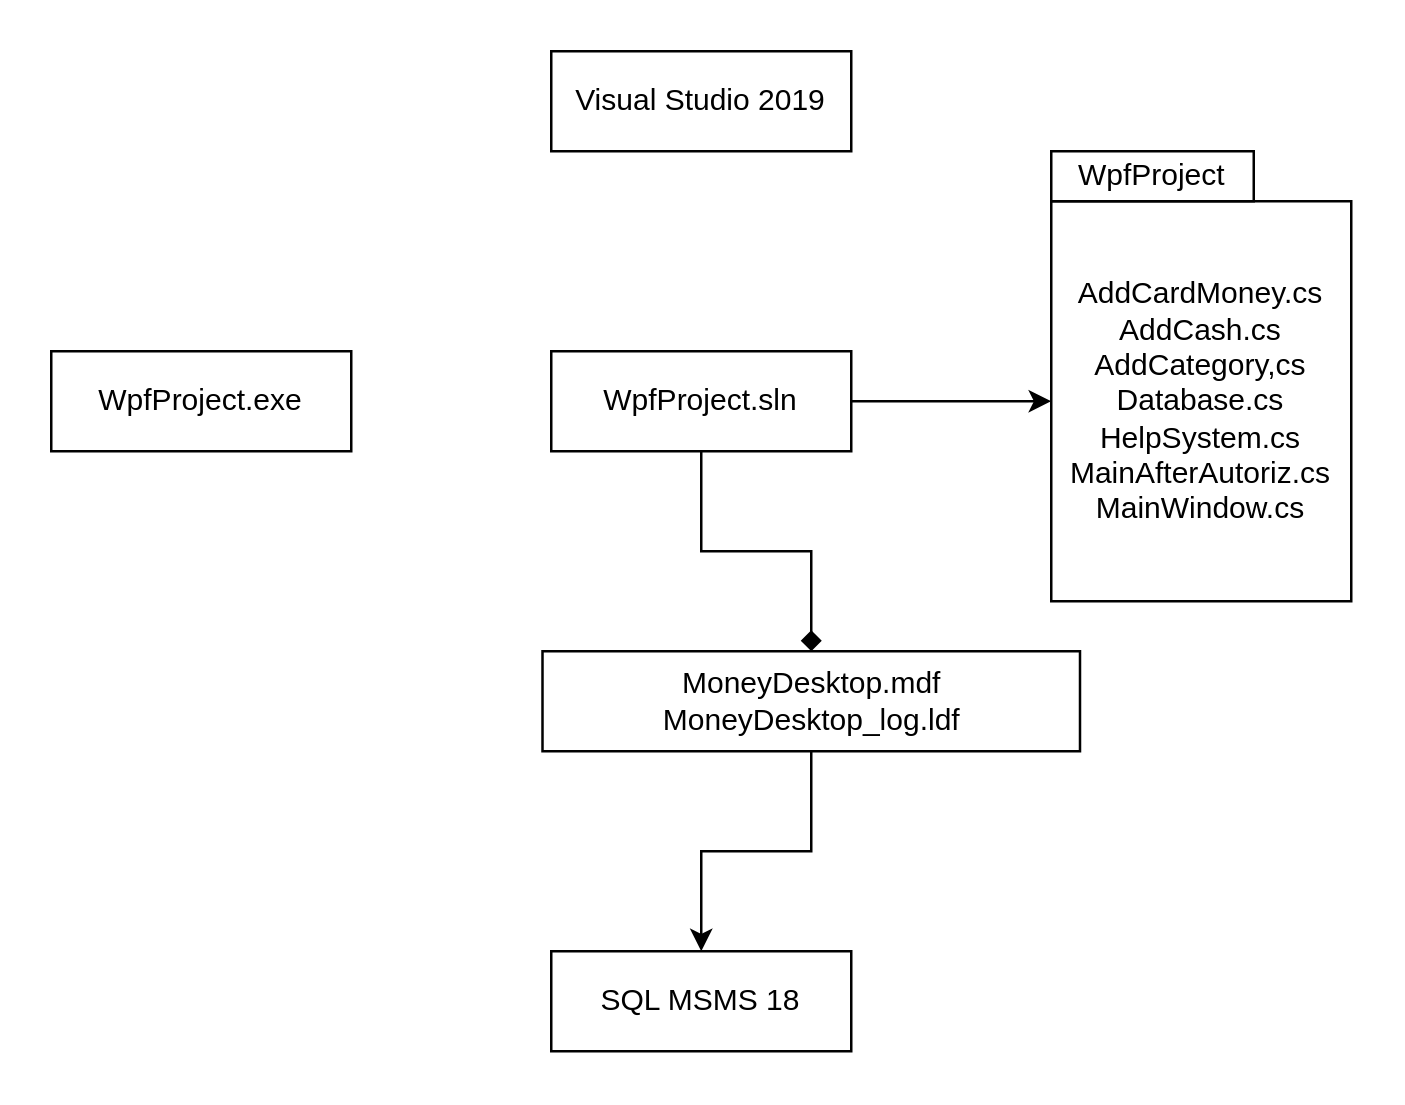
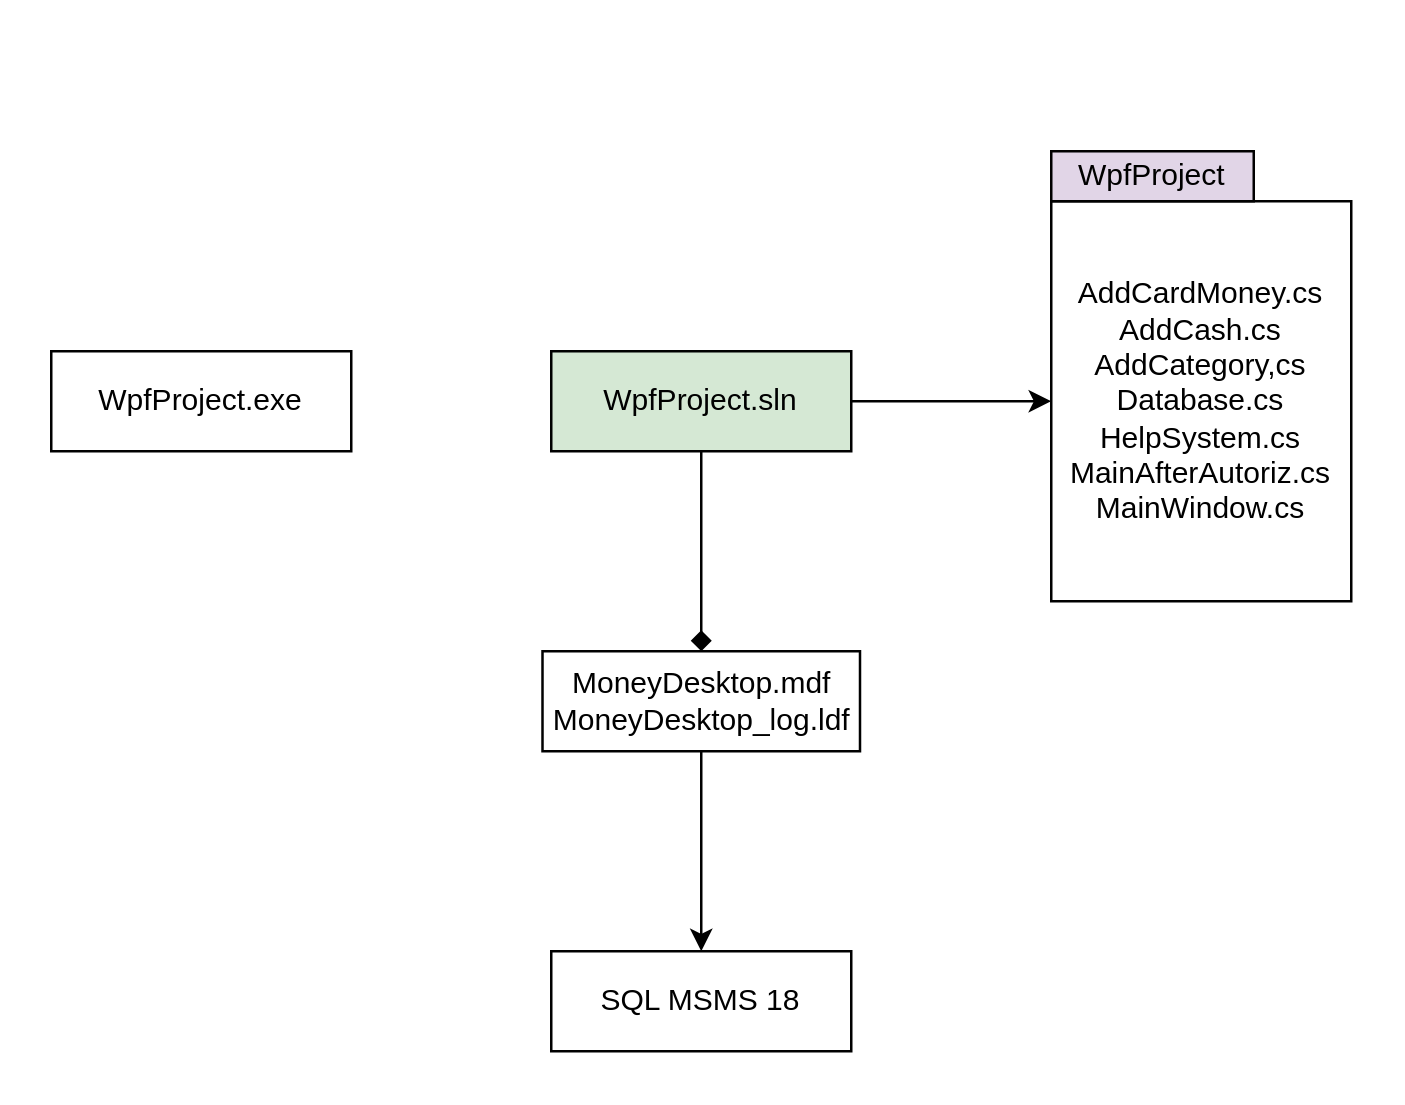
(701, 101) -> none
(1153, 176) -> (1153, 176)
(701, 401) -> (701, 401)
(811, 701) -> (701, 701)
